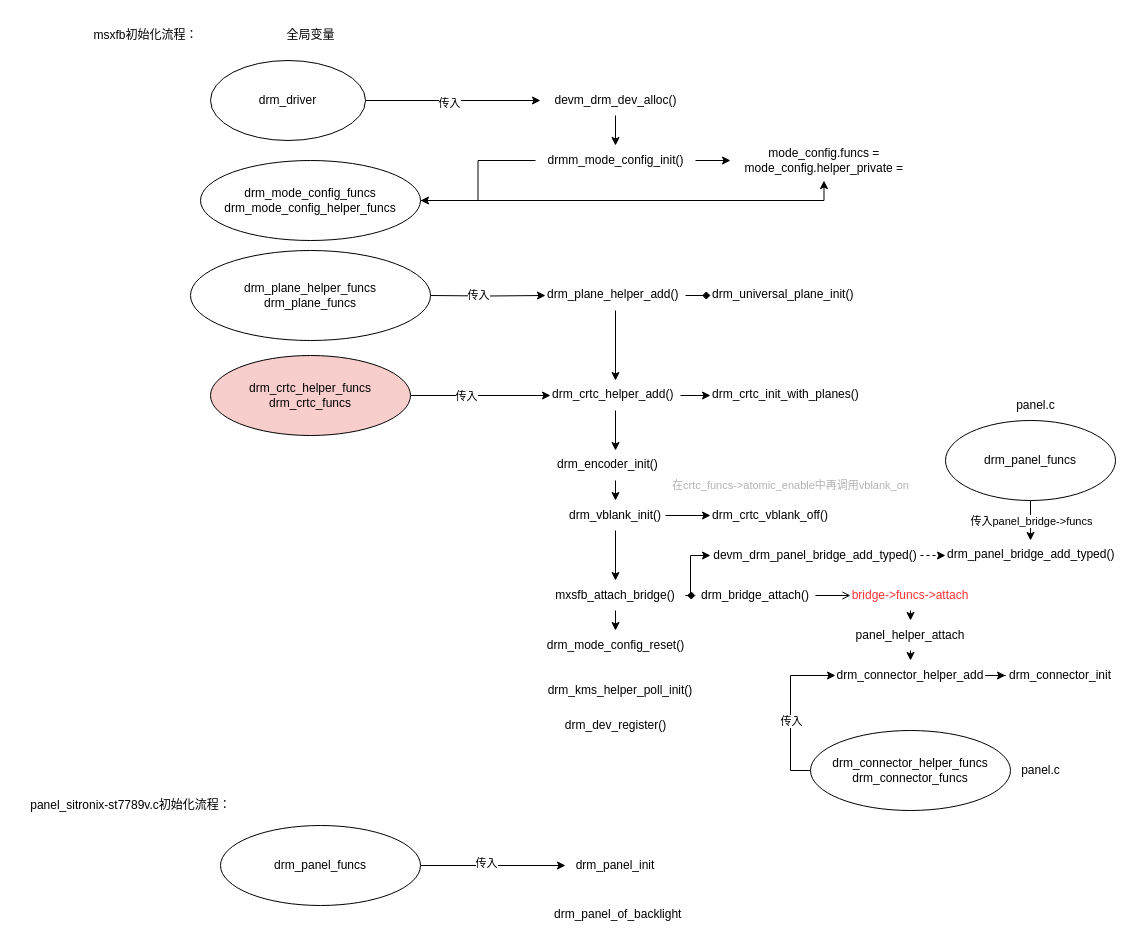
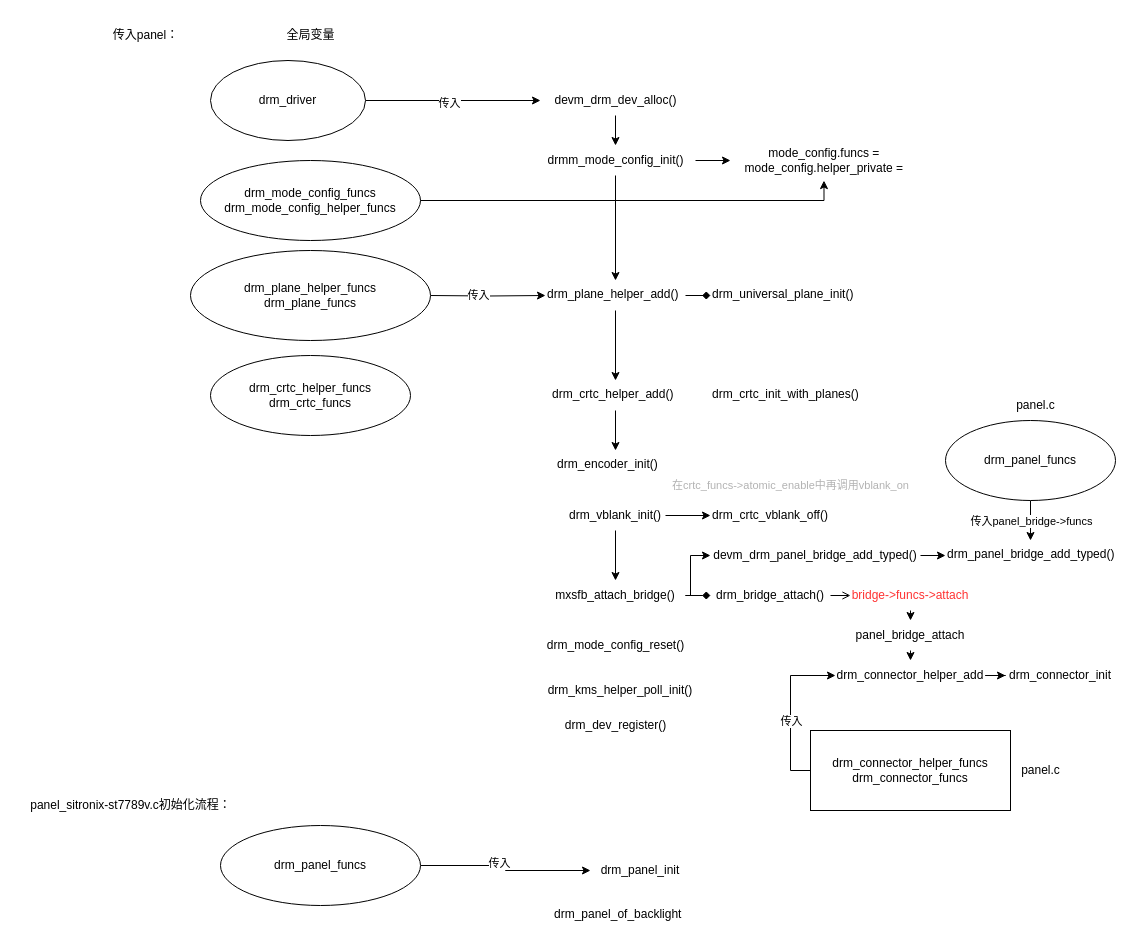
(146, 36) -> (146, 36)
(488, 161) -> (616, 225)
(311, 396) -> (311, 396)
(477, 396) -> none
(692, 396) -> none
(616, 487) -> none
(930, 556) -> (930, 556)
(756, 596) -> (771, 596)
(616, 617) -> none
(911, 636) -> (911, 636)
(911, 771) -> (911, 771)
(616, 866) -> (641, 871)
